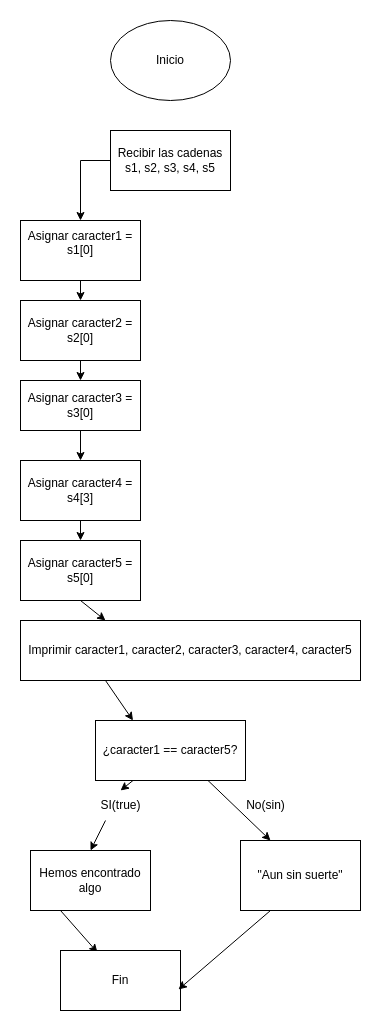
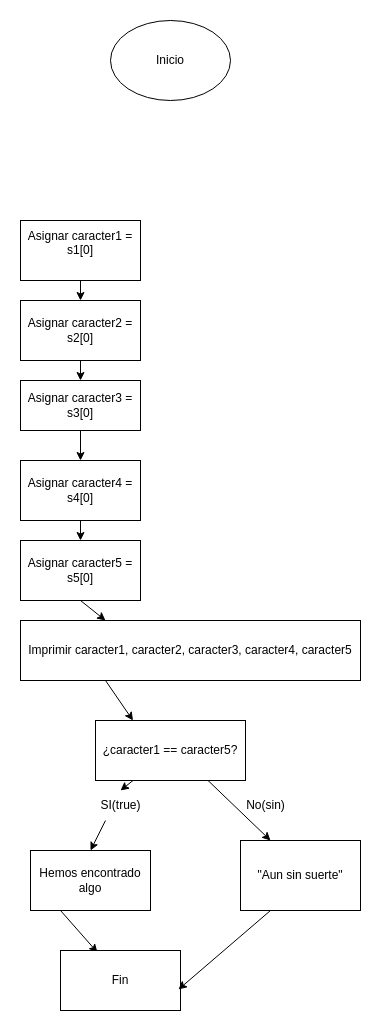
(171, 161) -> none
(81, 172) -> none
(81, 491) -> (81, 491)
